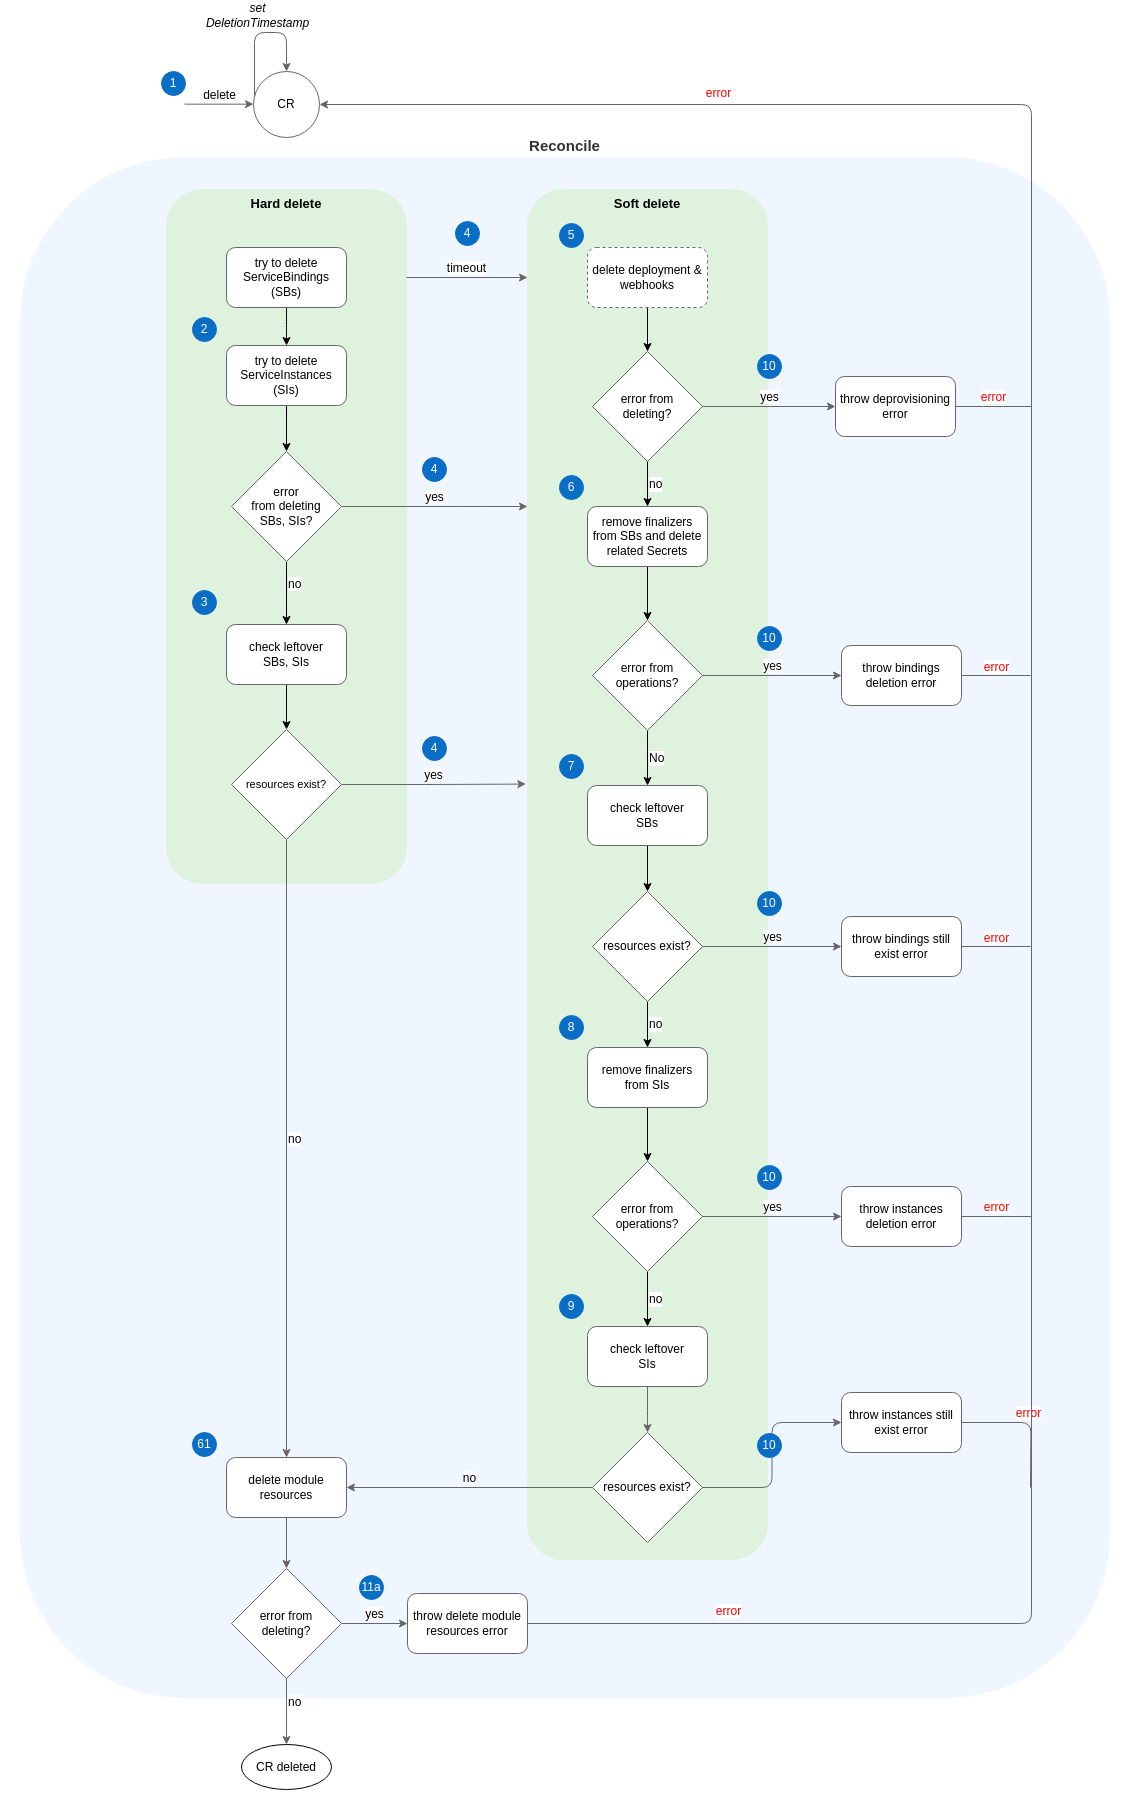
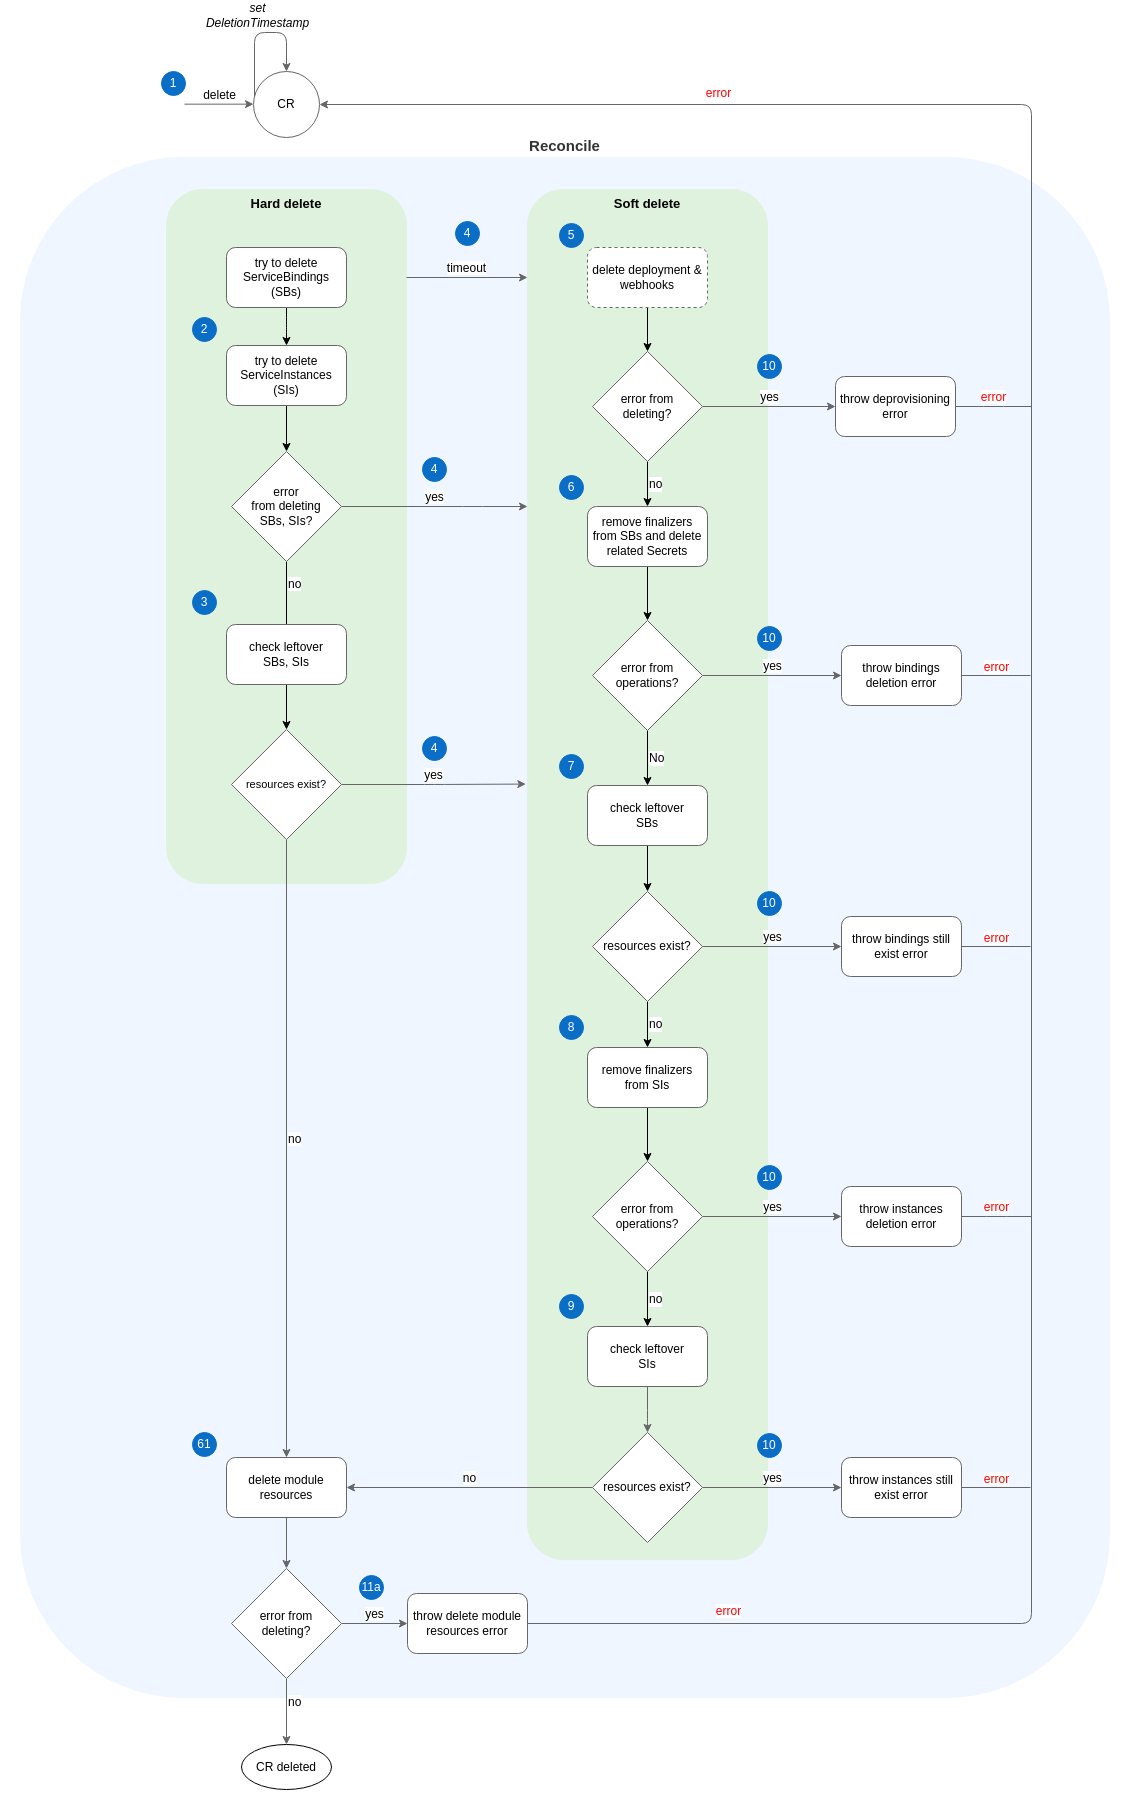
(287, 616) -> (287, 619)
(902, 1423) -> (902, 1488)
